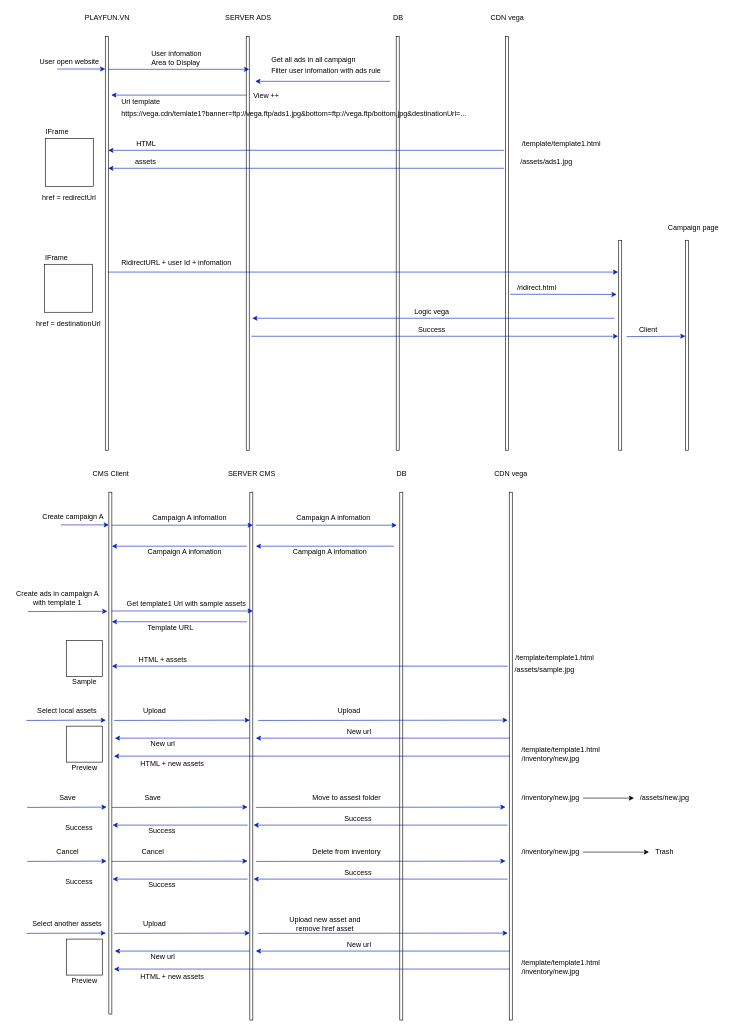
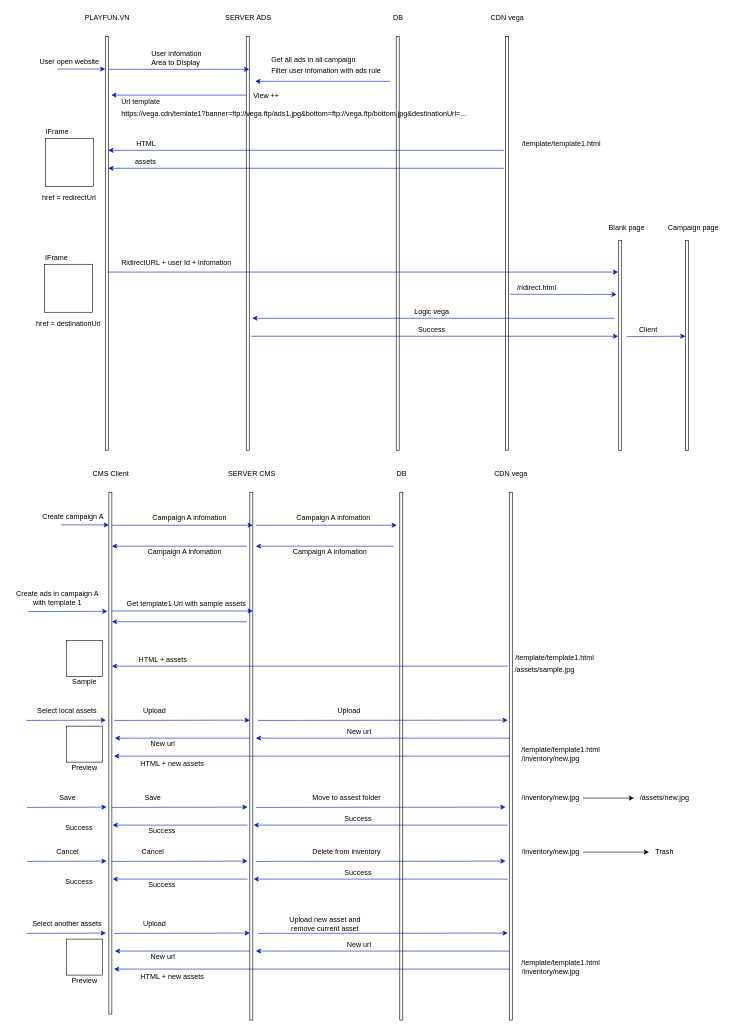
(546, 162) -> none
none -> (626, 228)
(173, 628) -> none
(325, 924) -> (325, 924)
